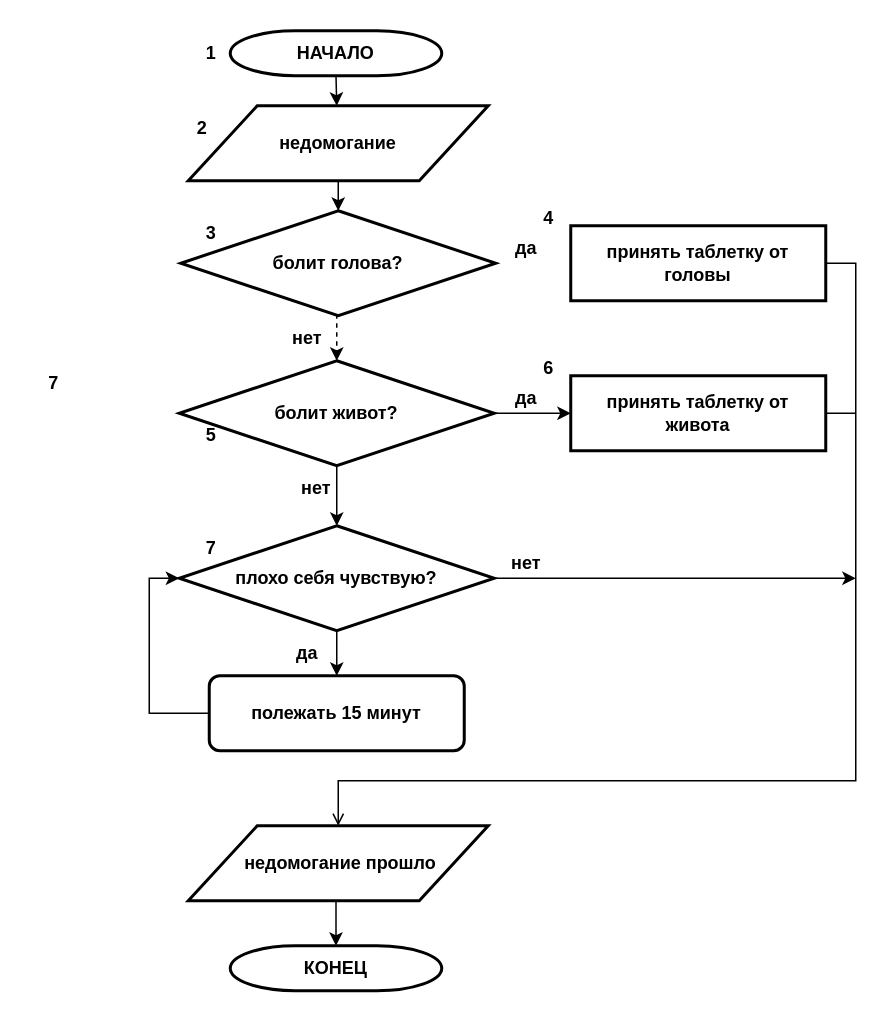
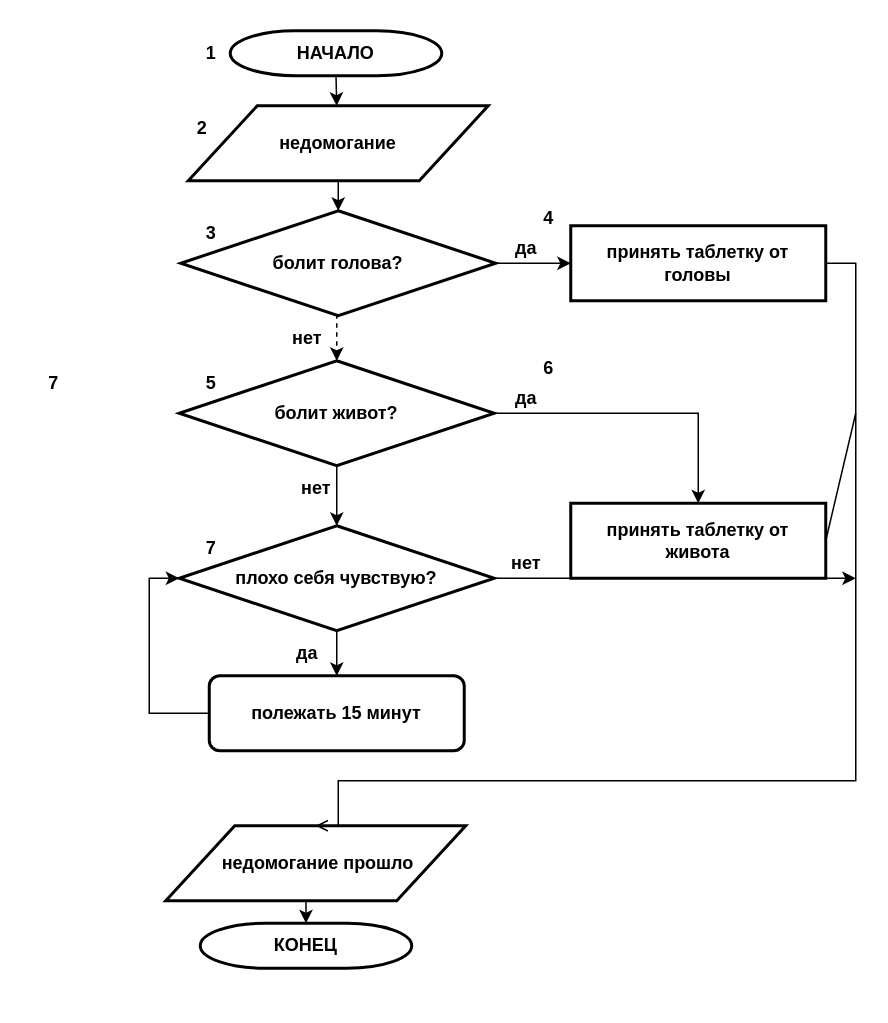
none -> (529, 263)
(698, 413) -> (698, 541)
(210, 436) -> (210, 383)
(338, 863) -> (316, 863)
(336, 968) -> (306, 946)
